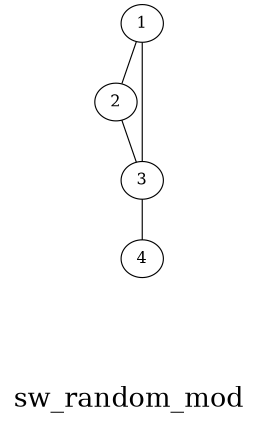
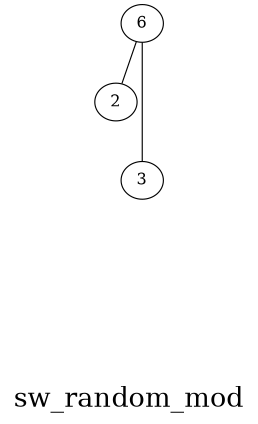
(142, 23) -> (142, 23)
(129, 141) -> none
(142, 259) -> none
